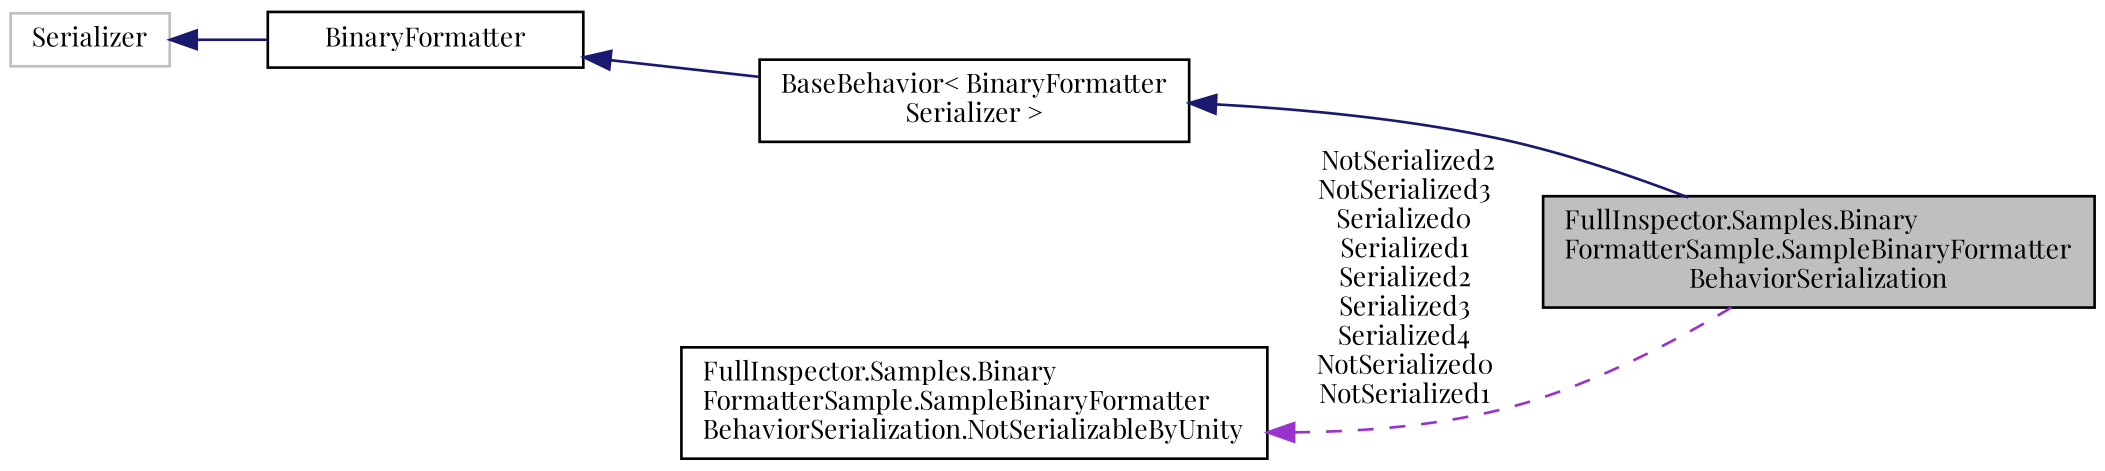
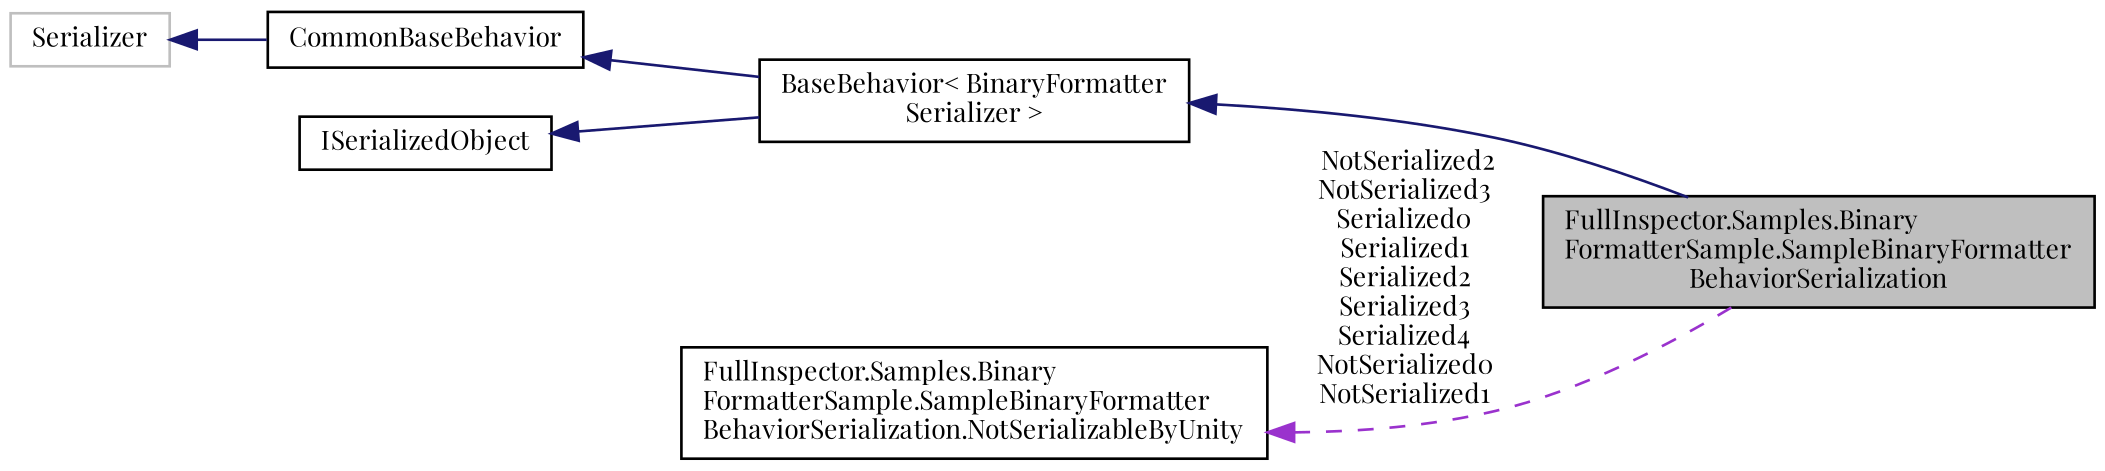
(426, 40) -> (426, 40)
none -> (426, 143)
